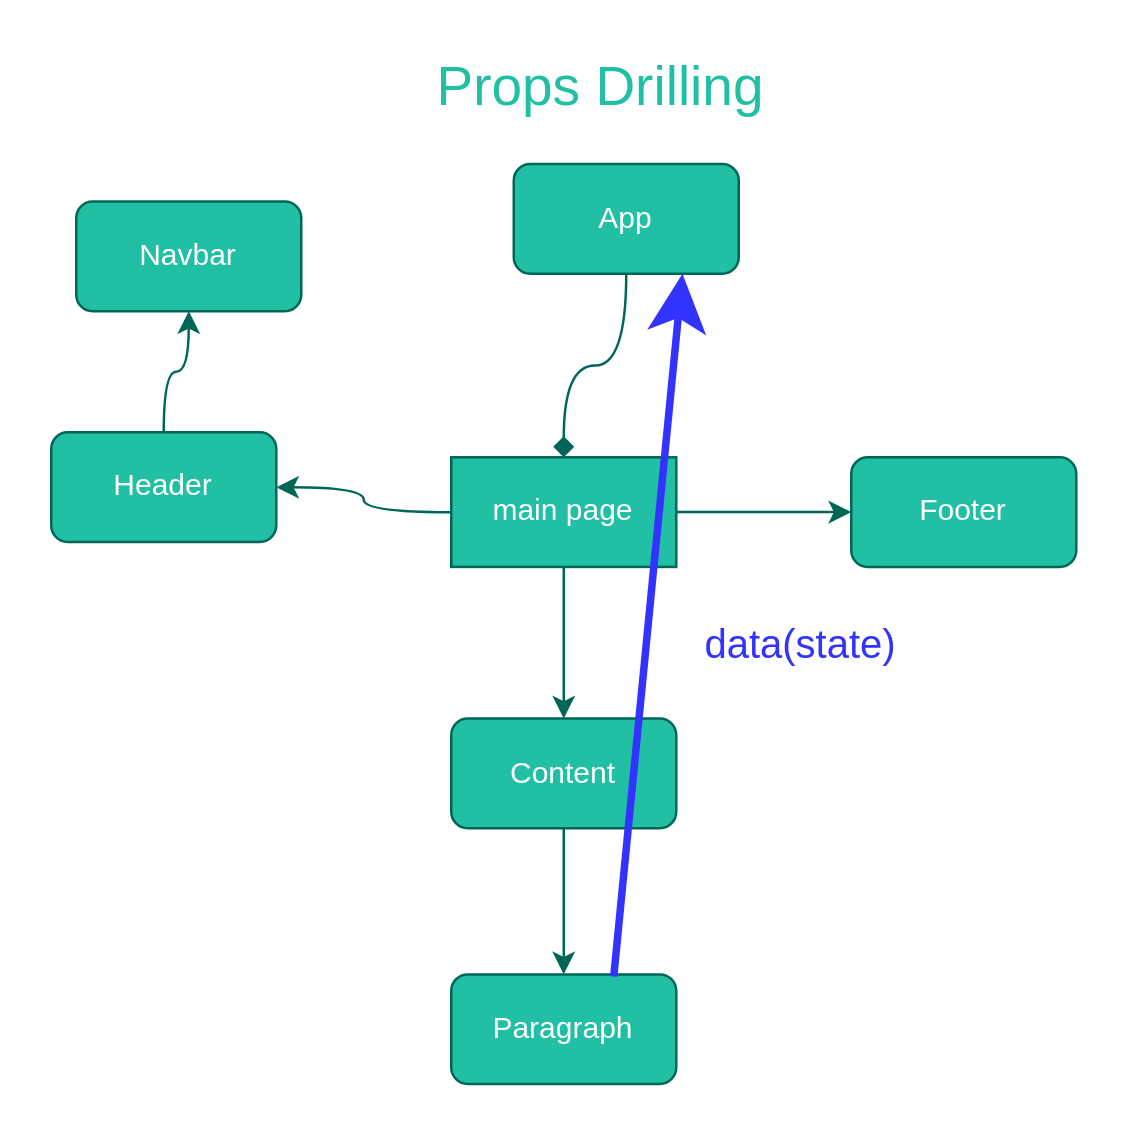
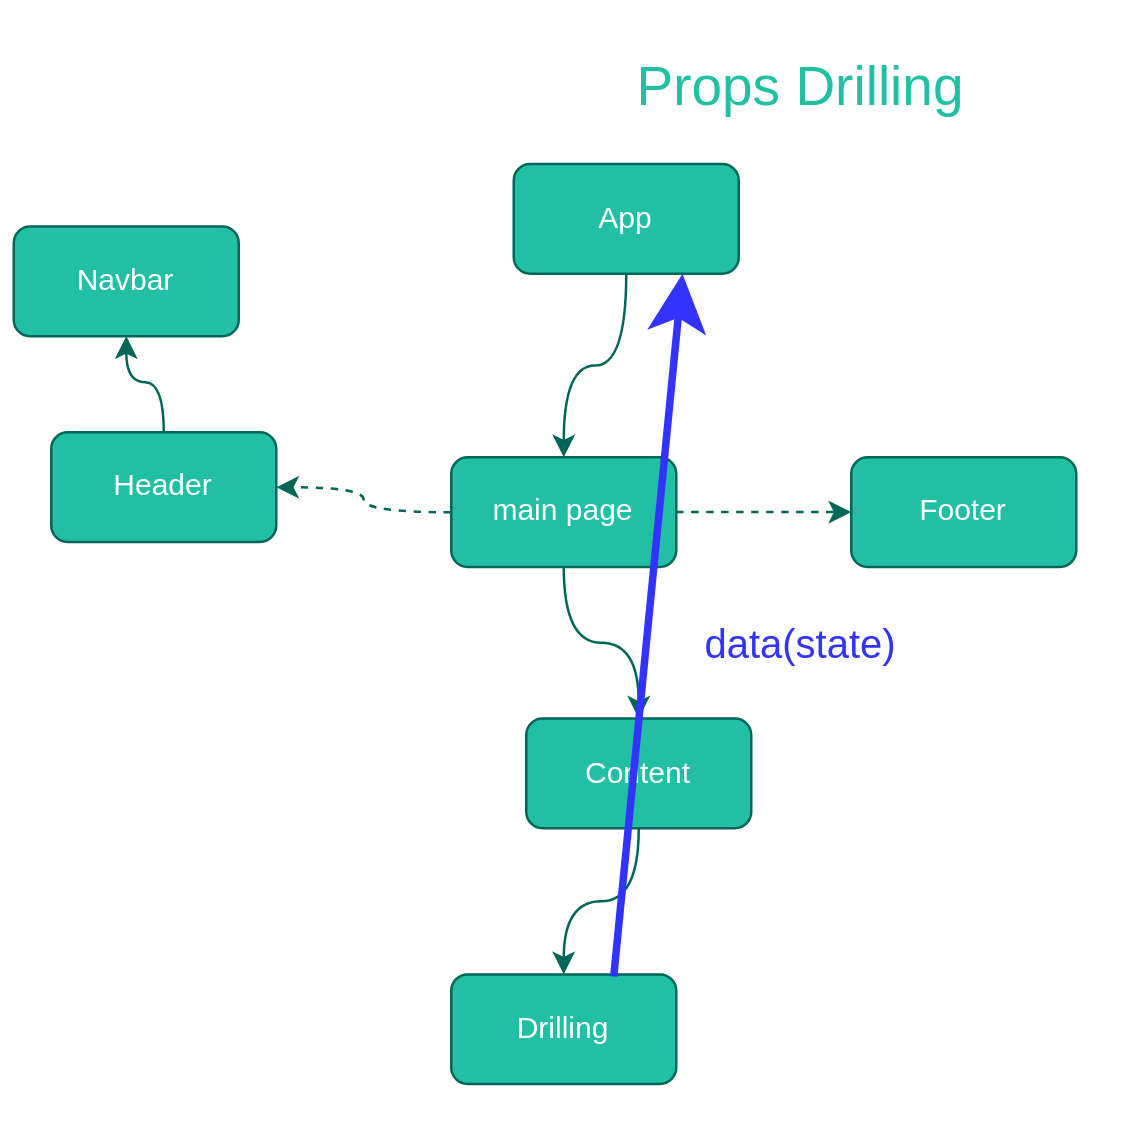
(601, 89) -> (801, 89)
(189, 256) -> (126, 281)
(564, 437) -> (564, 438)
(366, 503) -> (366, 503)
(564, 512) -> (564, 512)
(757, 512) -> (757, 512)
(564, 773) -> (639, 773)
(564, 1029) -> (564, 1029)
